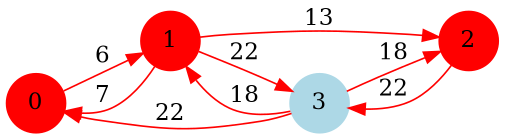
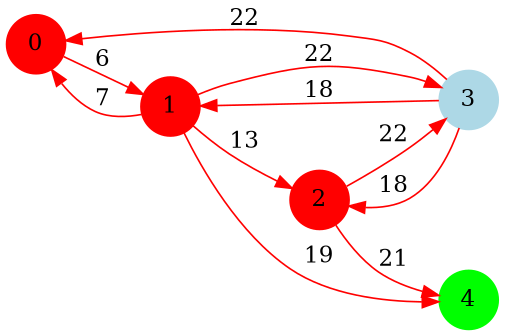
none -> (469, 300)
